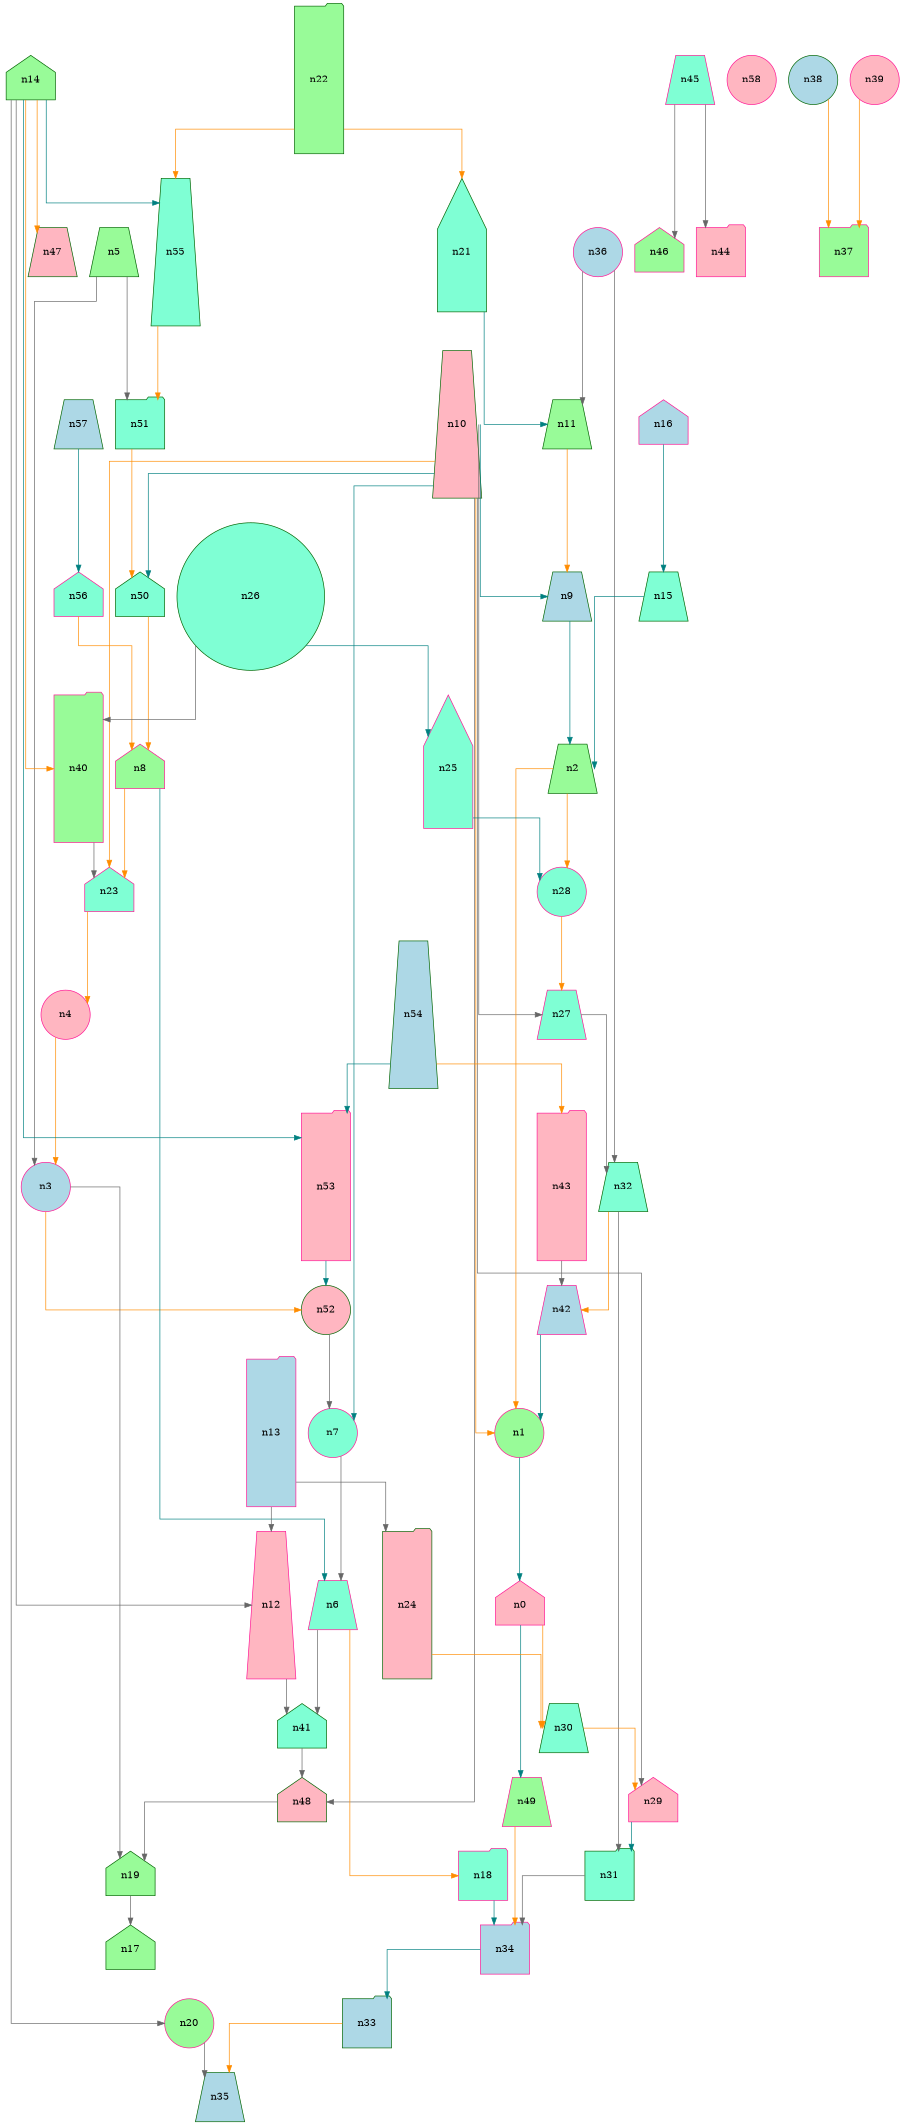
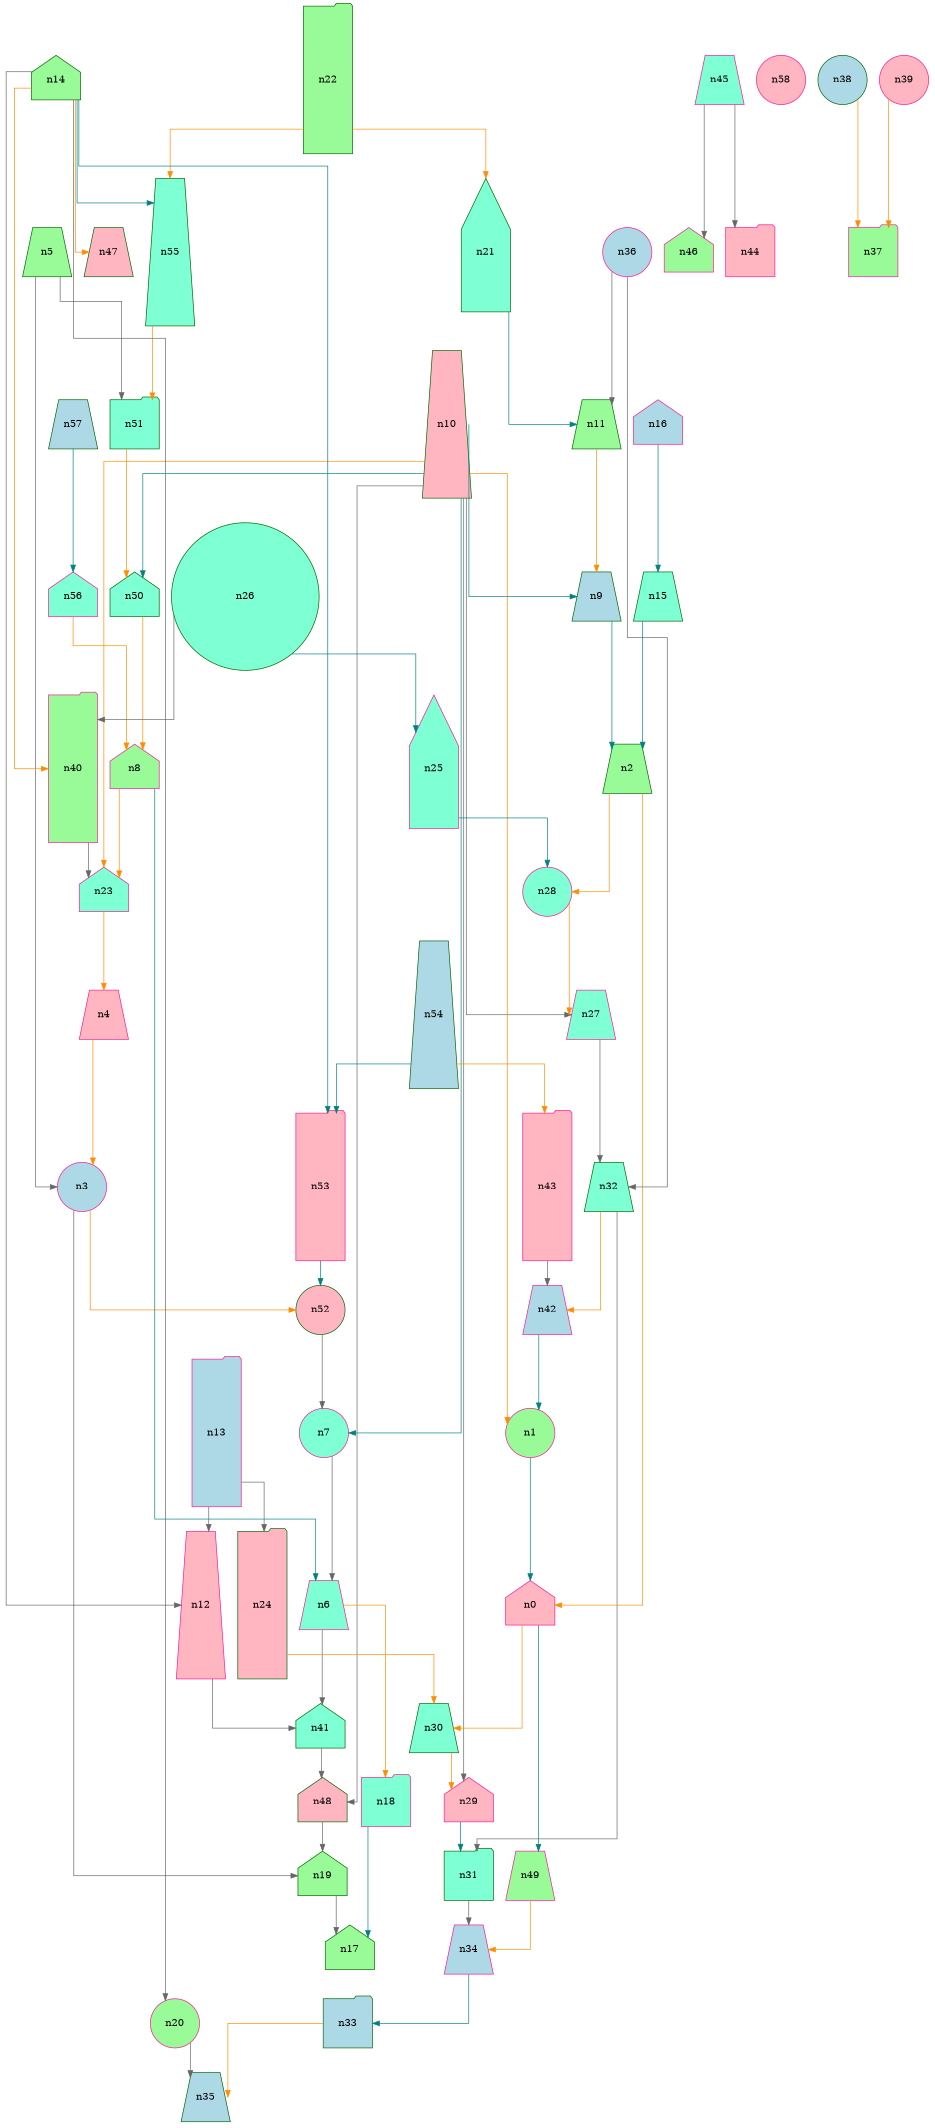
(66, 1015) -> (104, 1015)
(516, 1050) -> (643, 1240)
(494, 1909) -> (368, 1879)
(505, 1950) -> (469, 1950)
